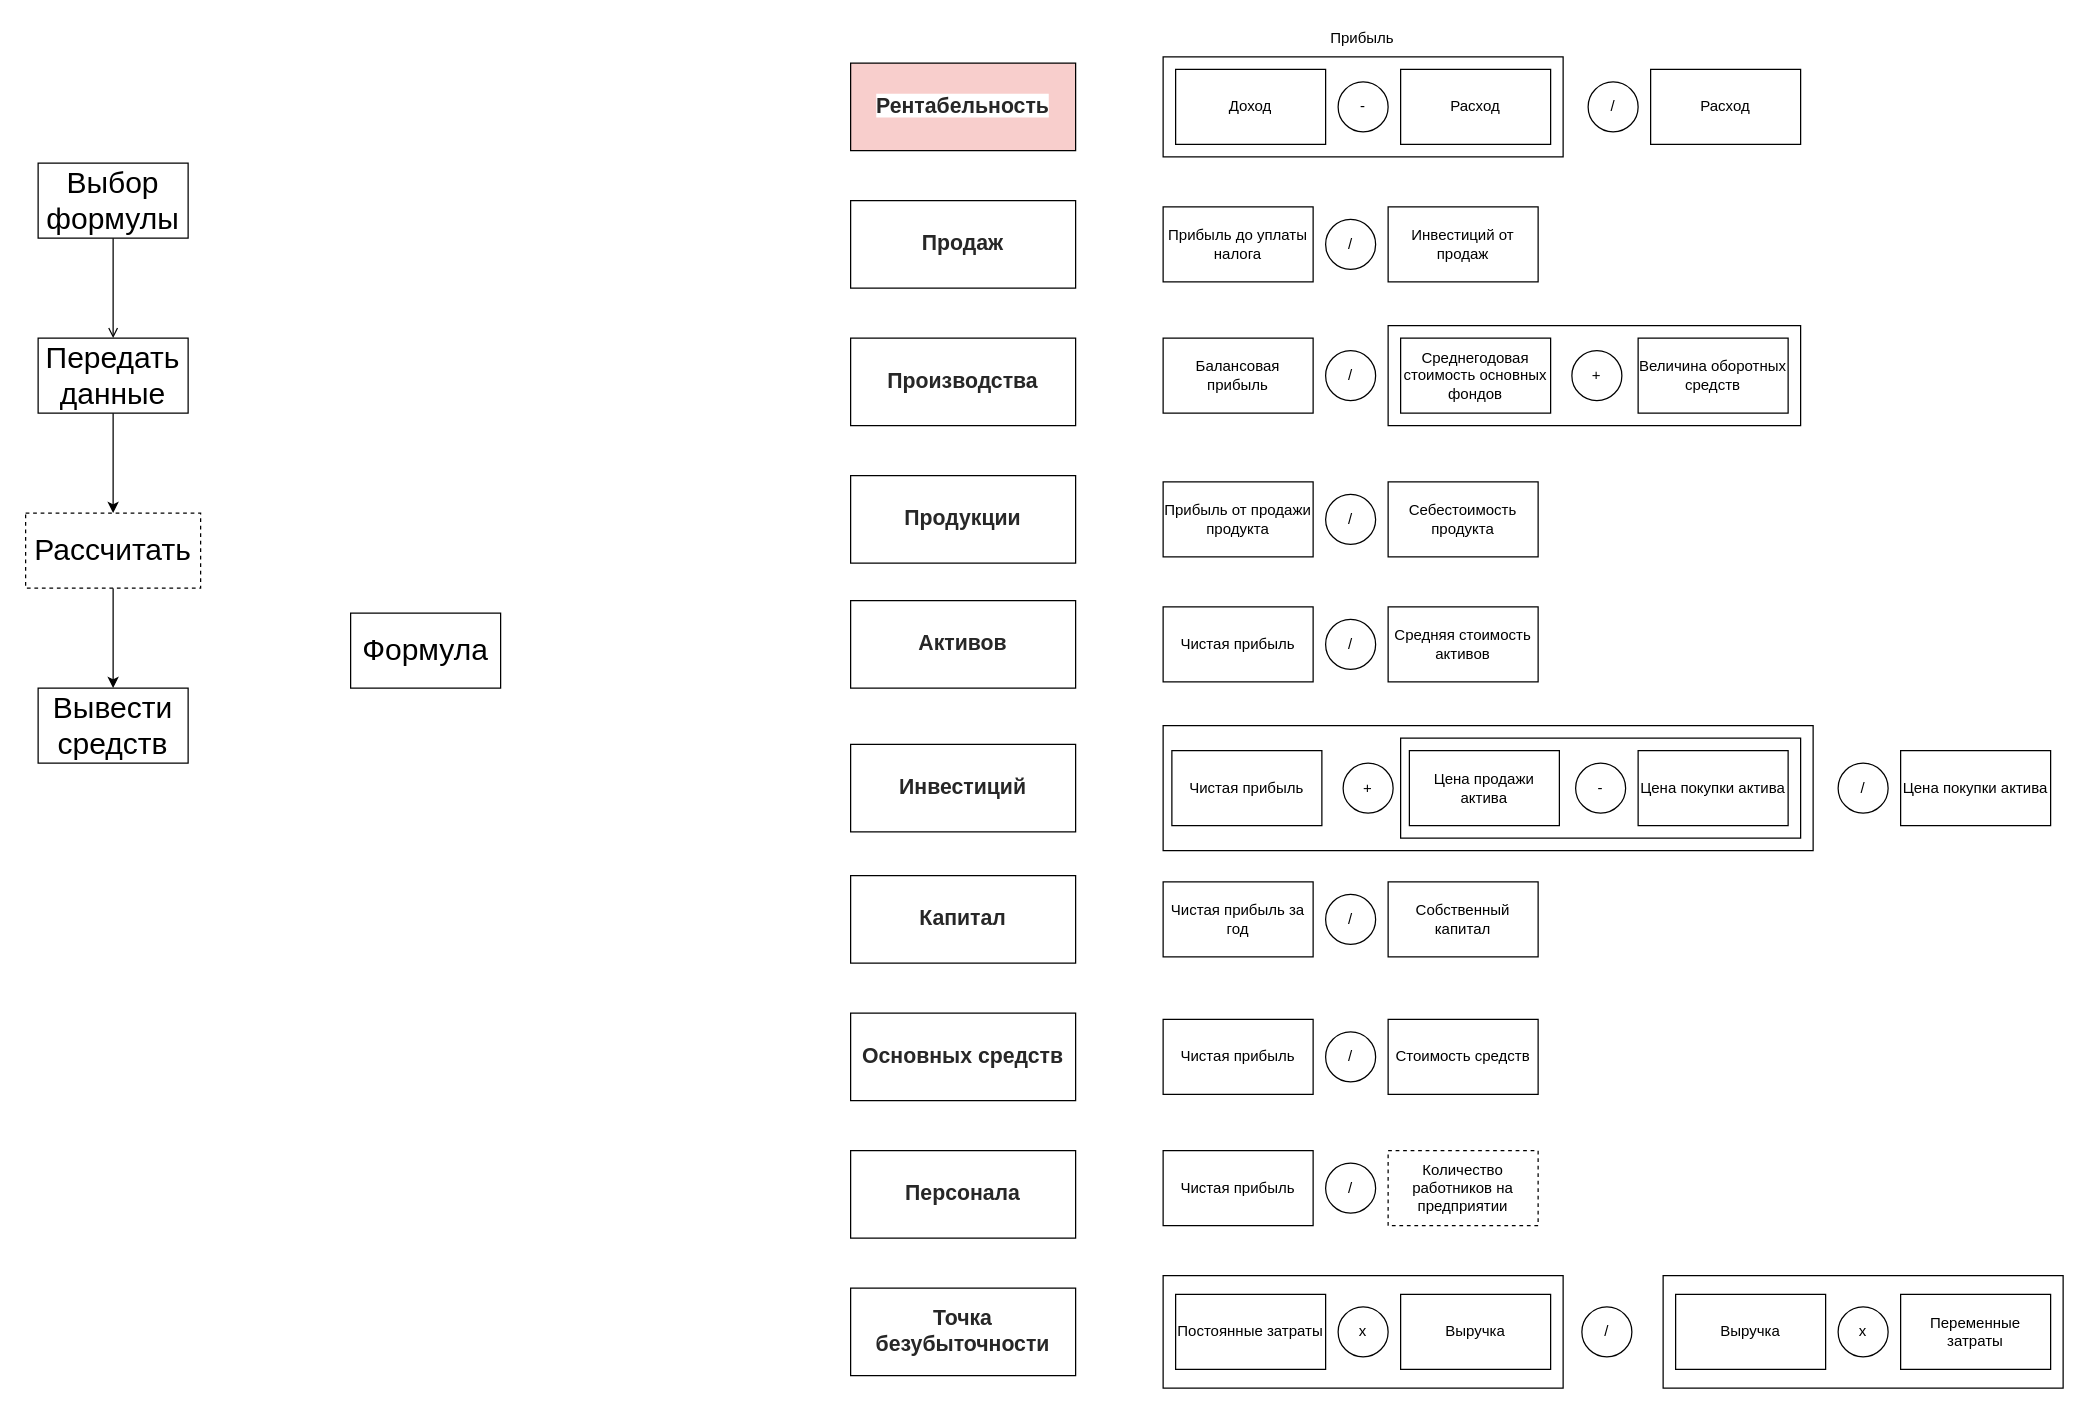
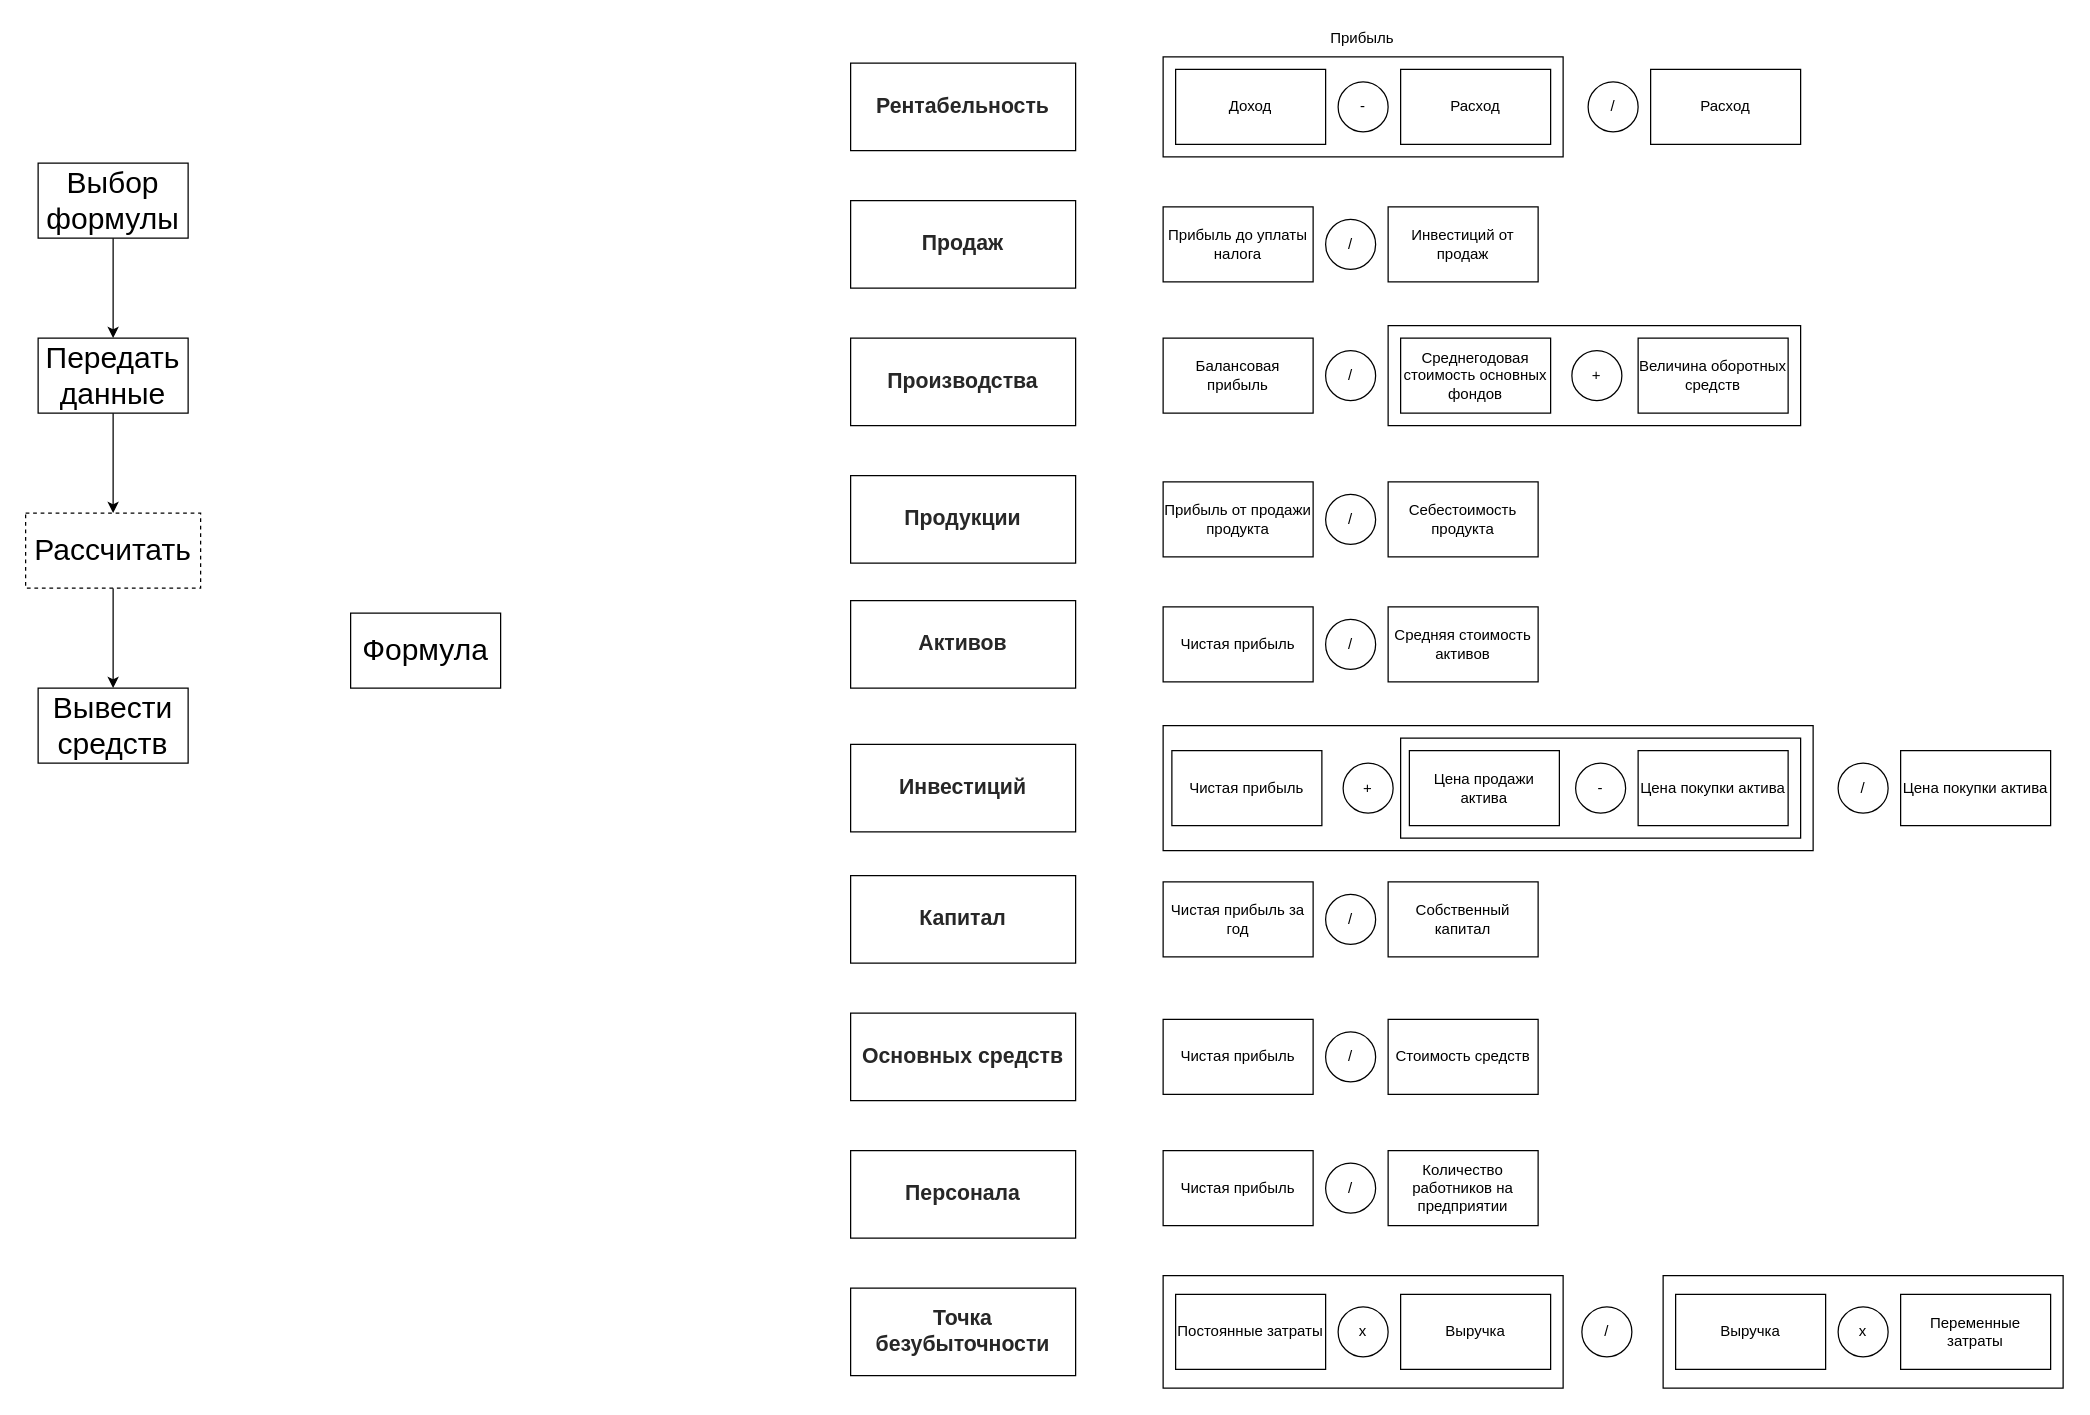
(963, 107) -> (963, 107)
(113, 330) -> (113, 328)
(1463, 1188) -> (1463, 1188)
